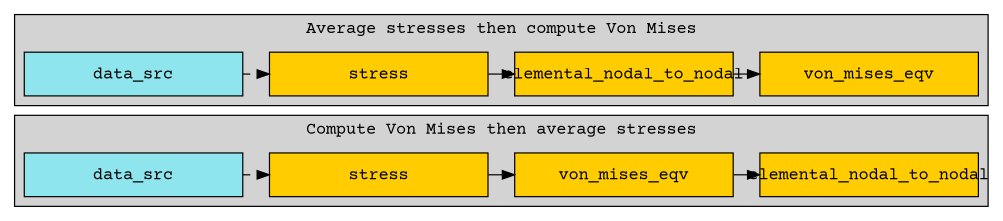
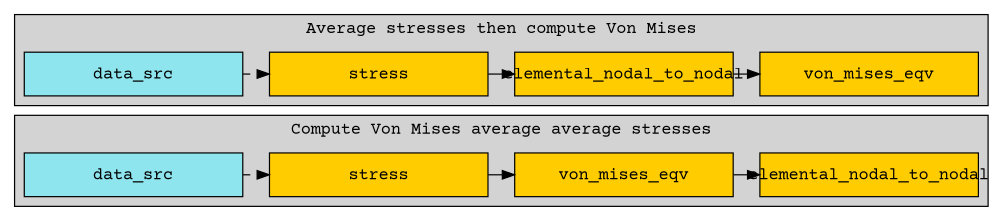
(501, 129) -> (501, 129)
